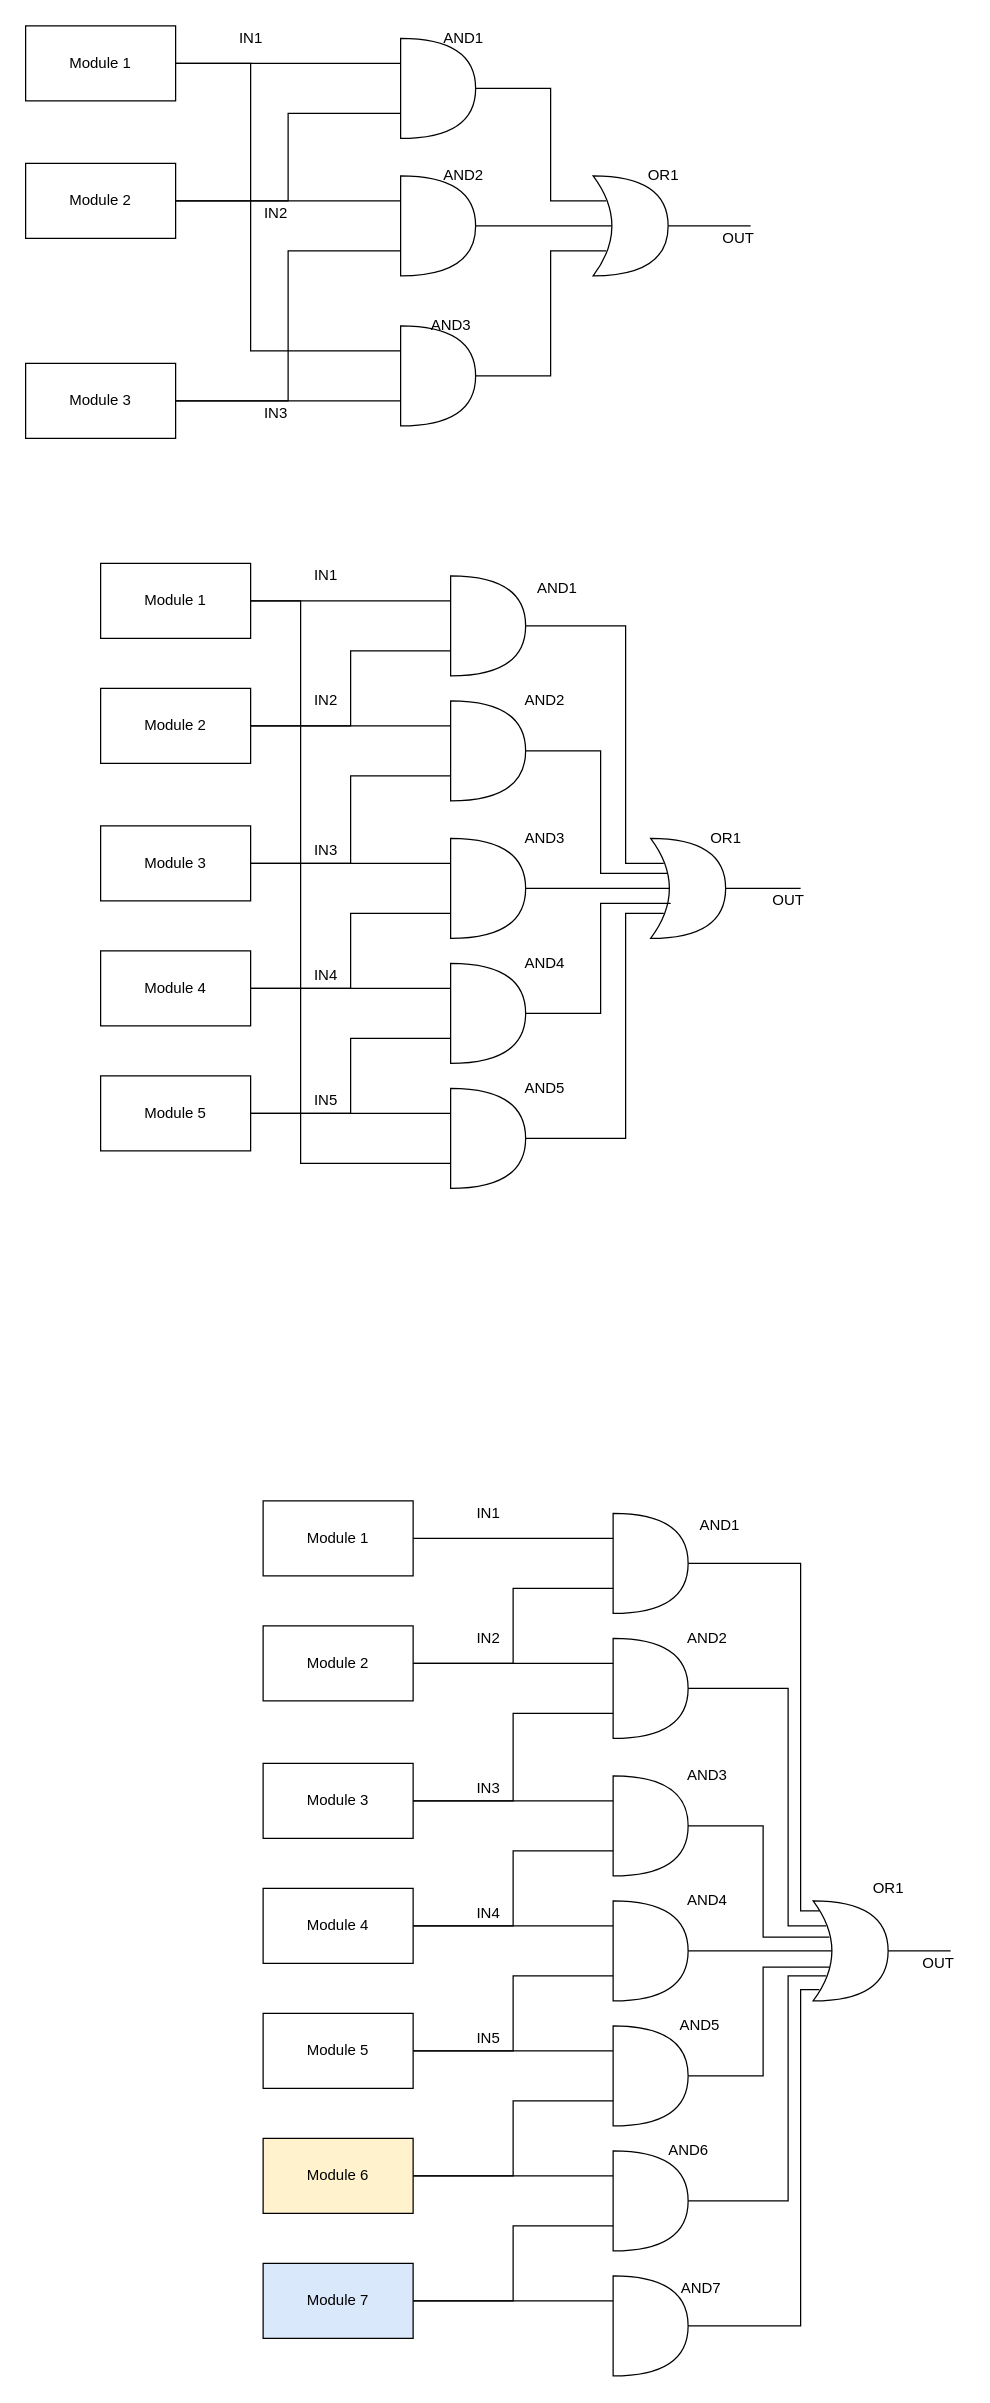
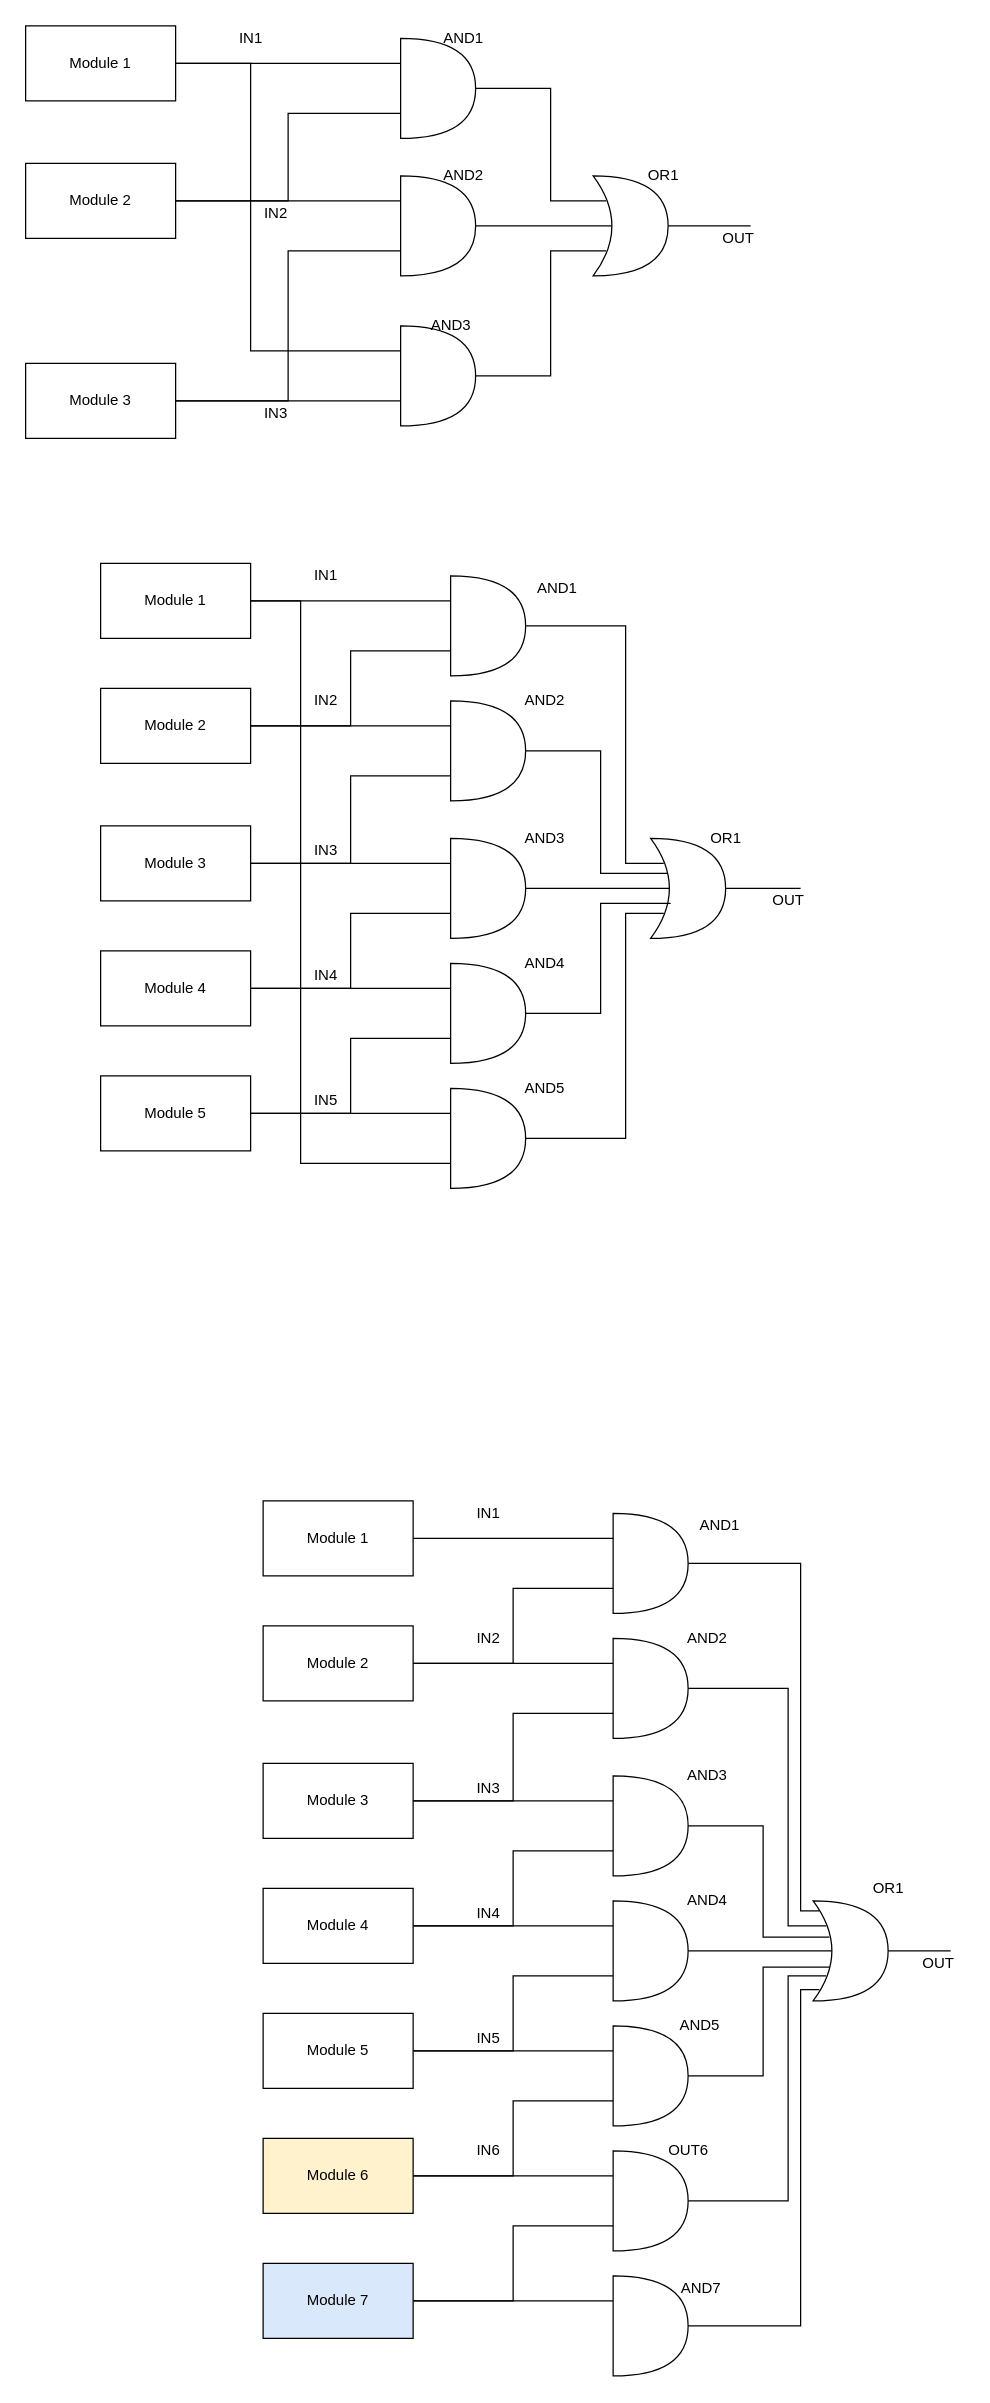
none -> (488, 2151)
(689, 2151) -> (689, 2151)
